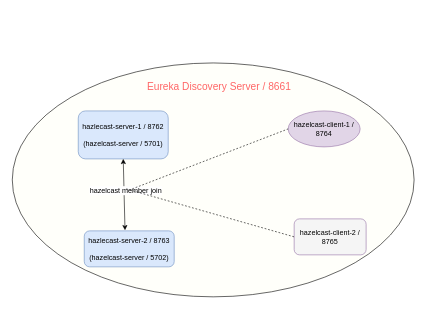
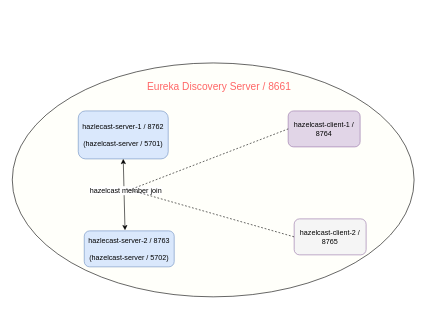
(324, 129) -> (324, 129)
